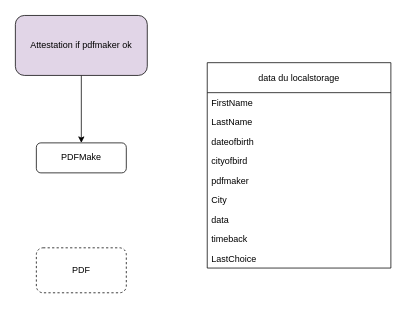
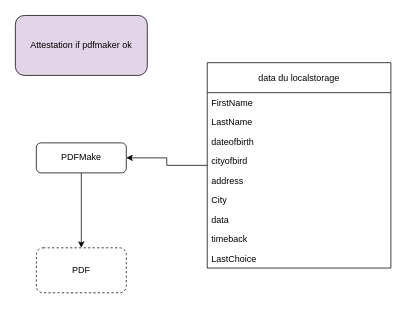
(81, 107) -> none
none -> (182, 165)
(232, 181) -> (229, 181)
none -> (81, 208)
